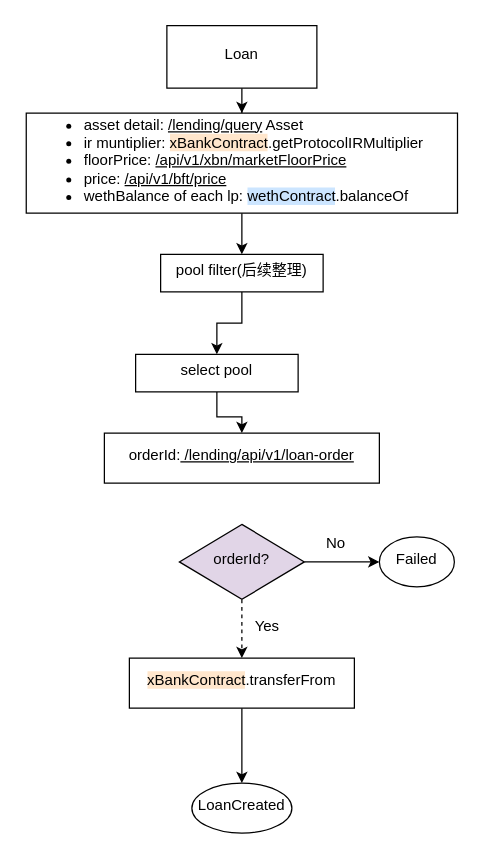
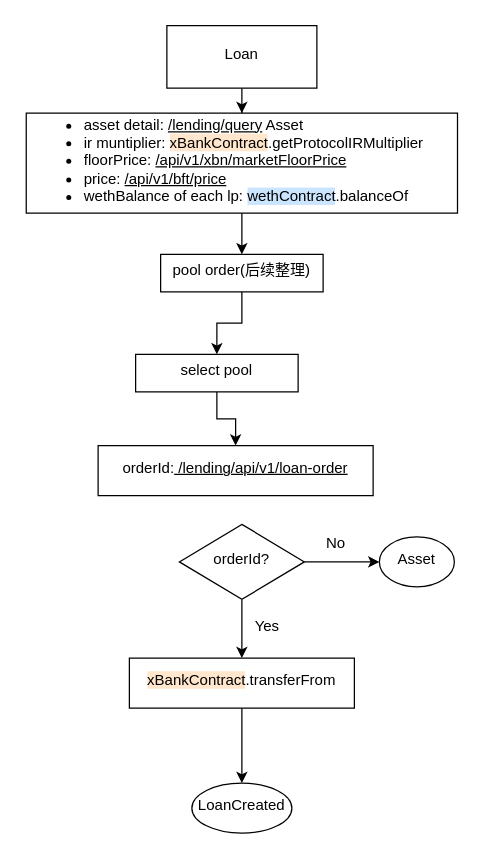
(242, 271) -> (242, 271)
(242, 458) -> (236, 471)
(417, 559) -> (417, 559)
(242, 562) -> (242, 562)
(242, 626) -> (242, 626)
